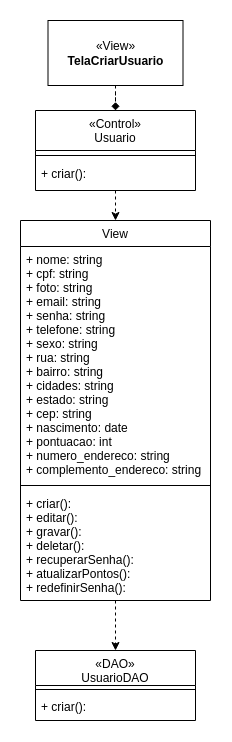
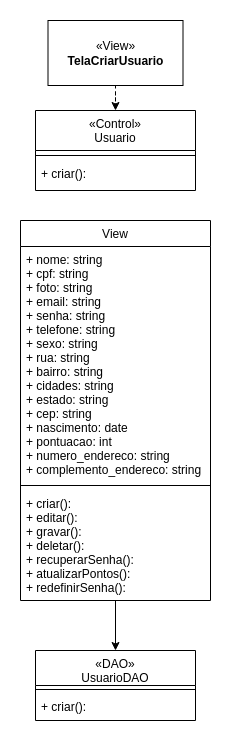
(116, 101) -> (116, 102)
(116, 203) -> none
(116, 623) -> (116, 623)
